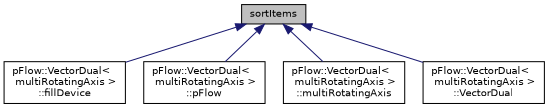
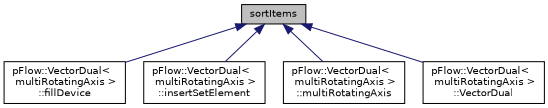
(204, 83) -> (204, 83)
